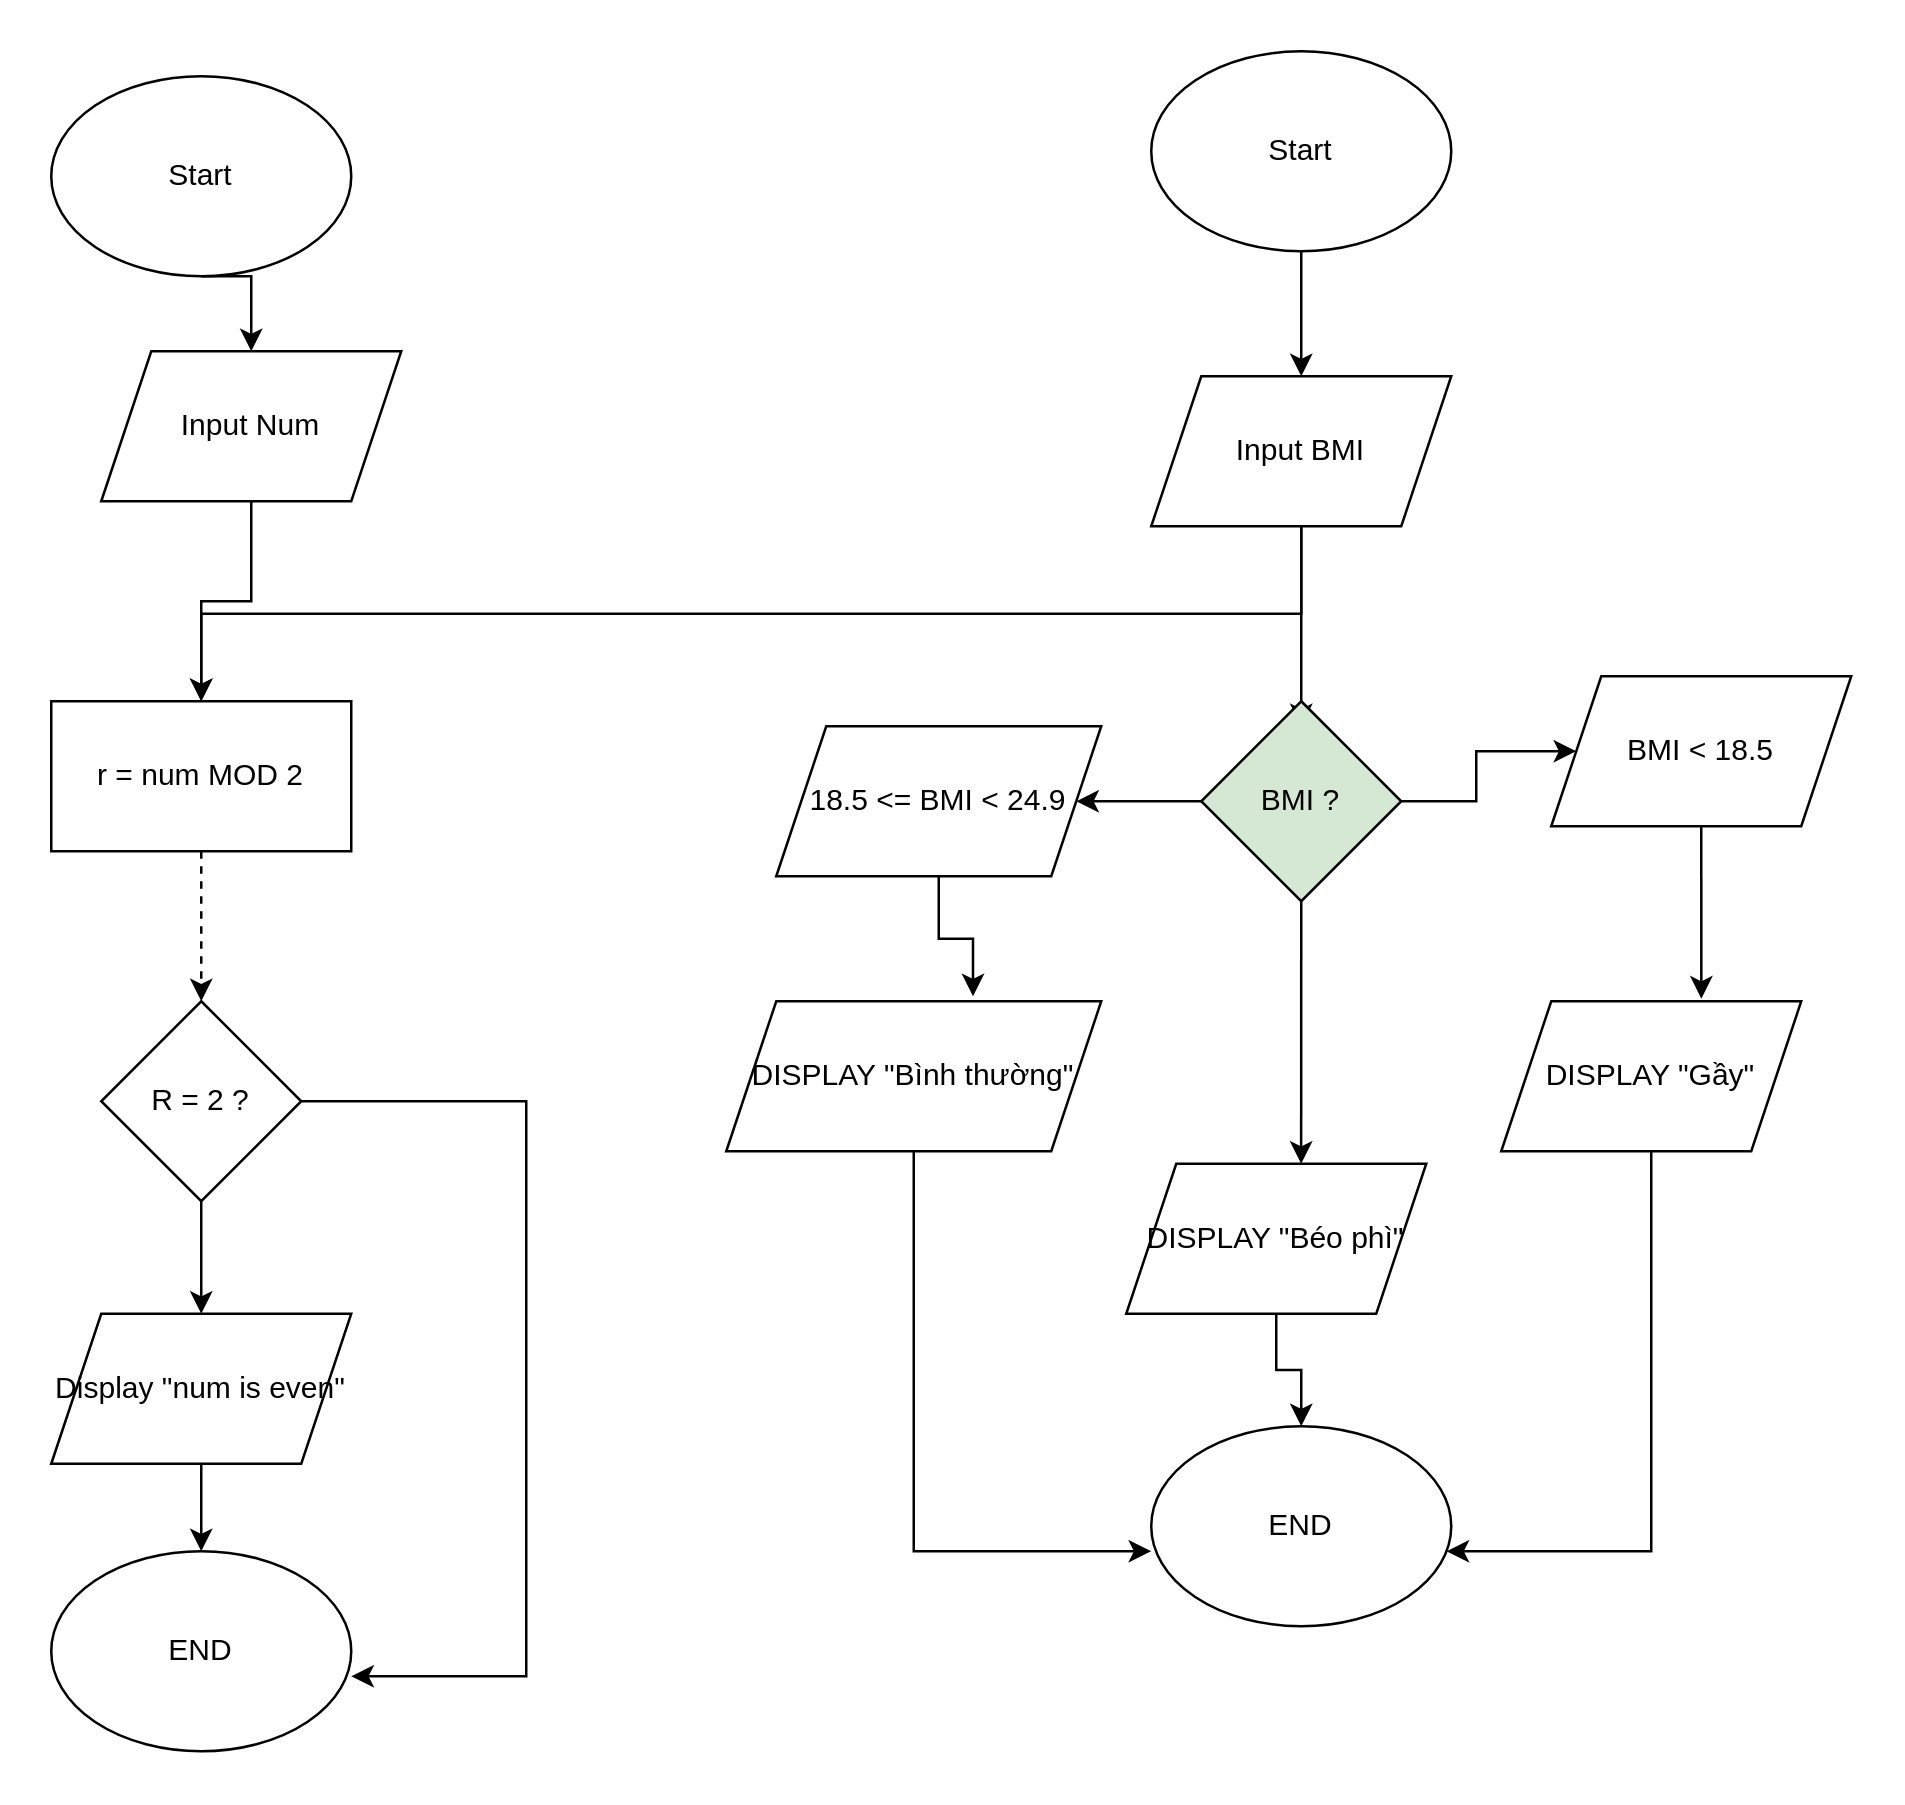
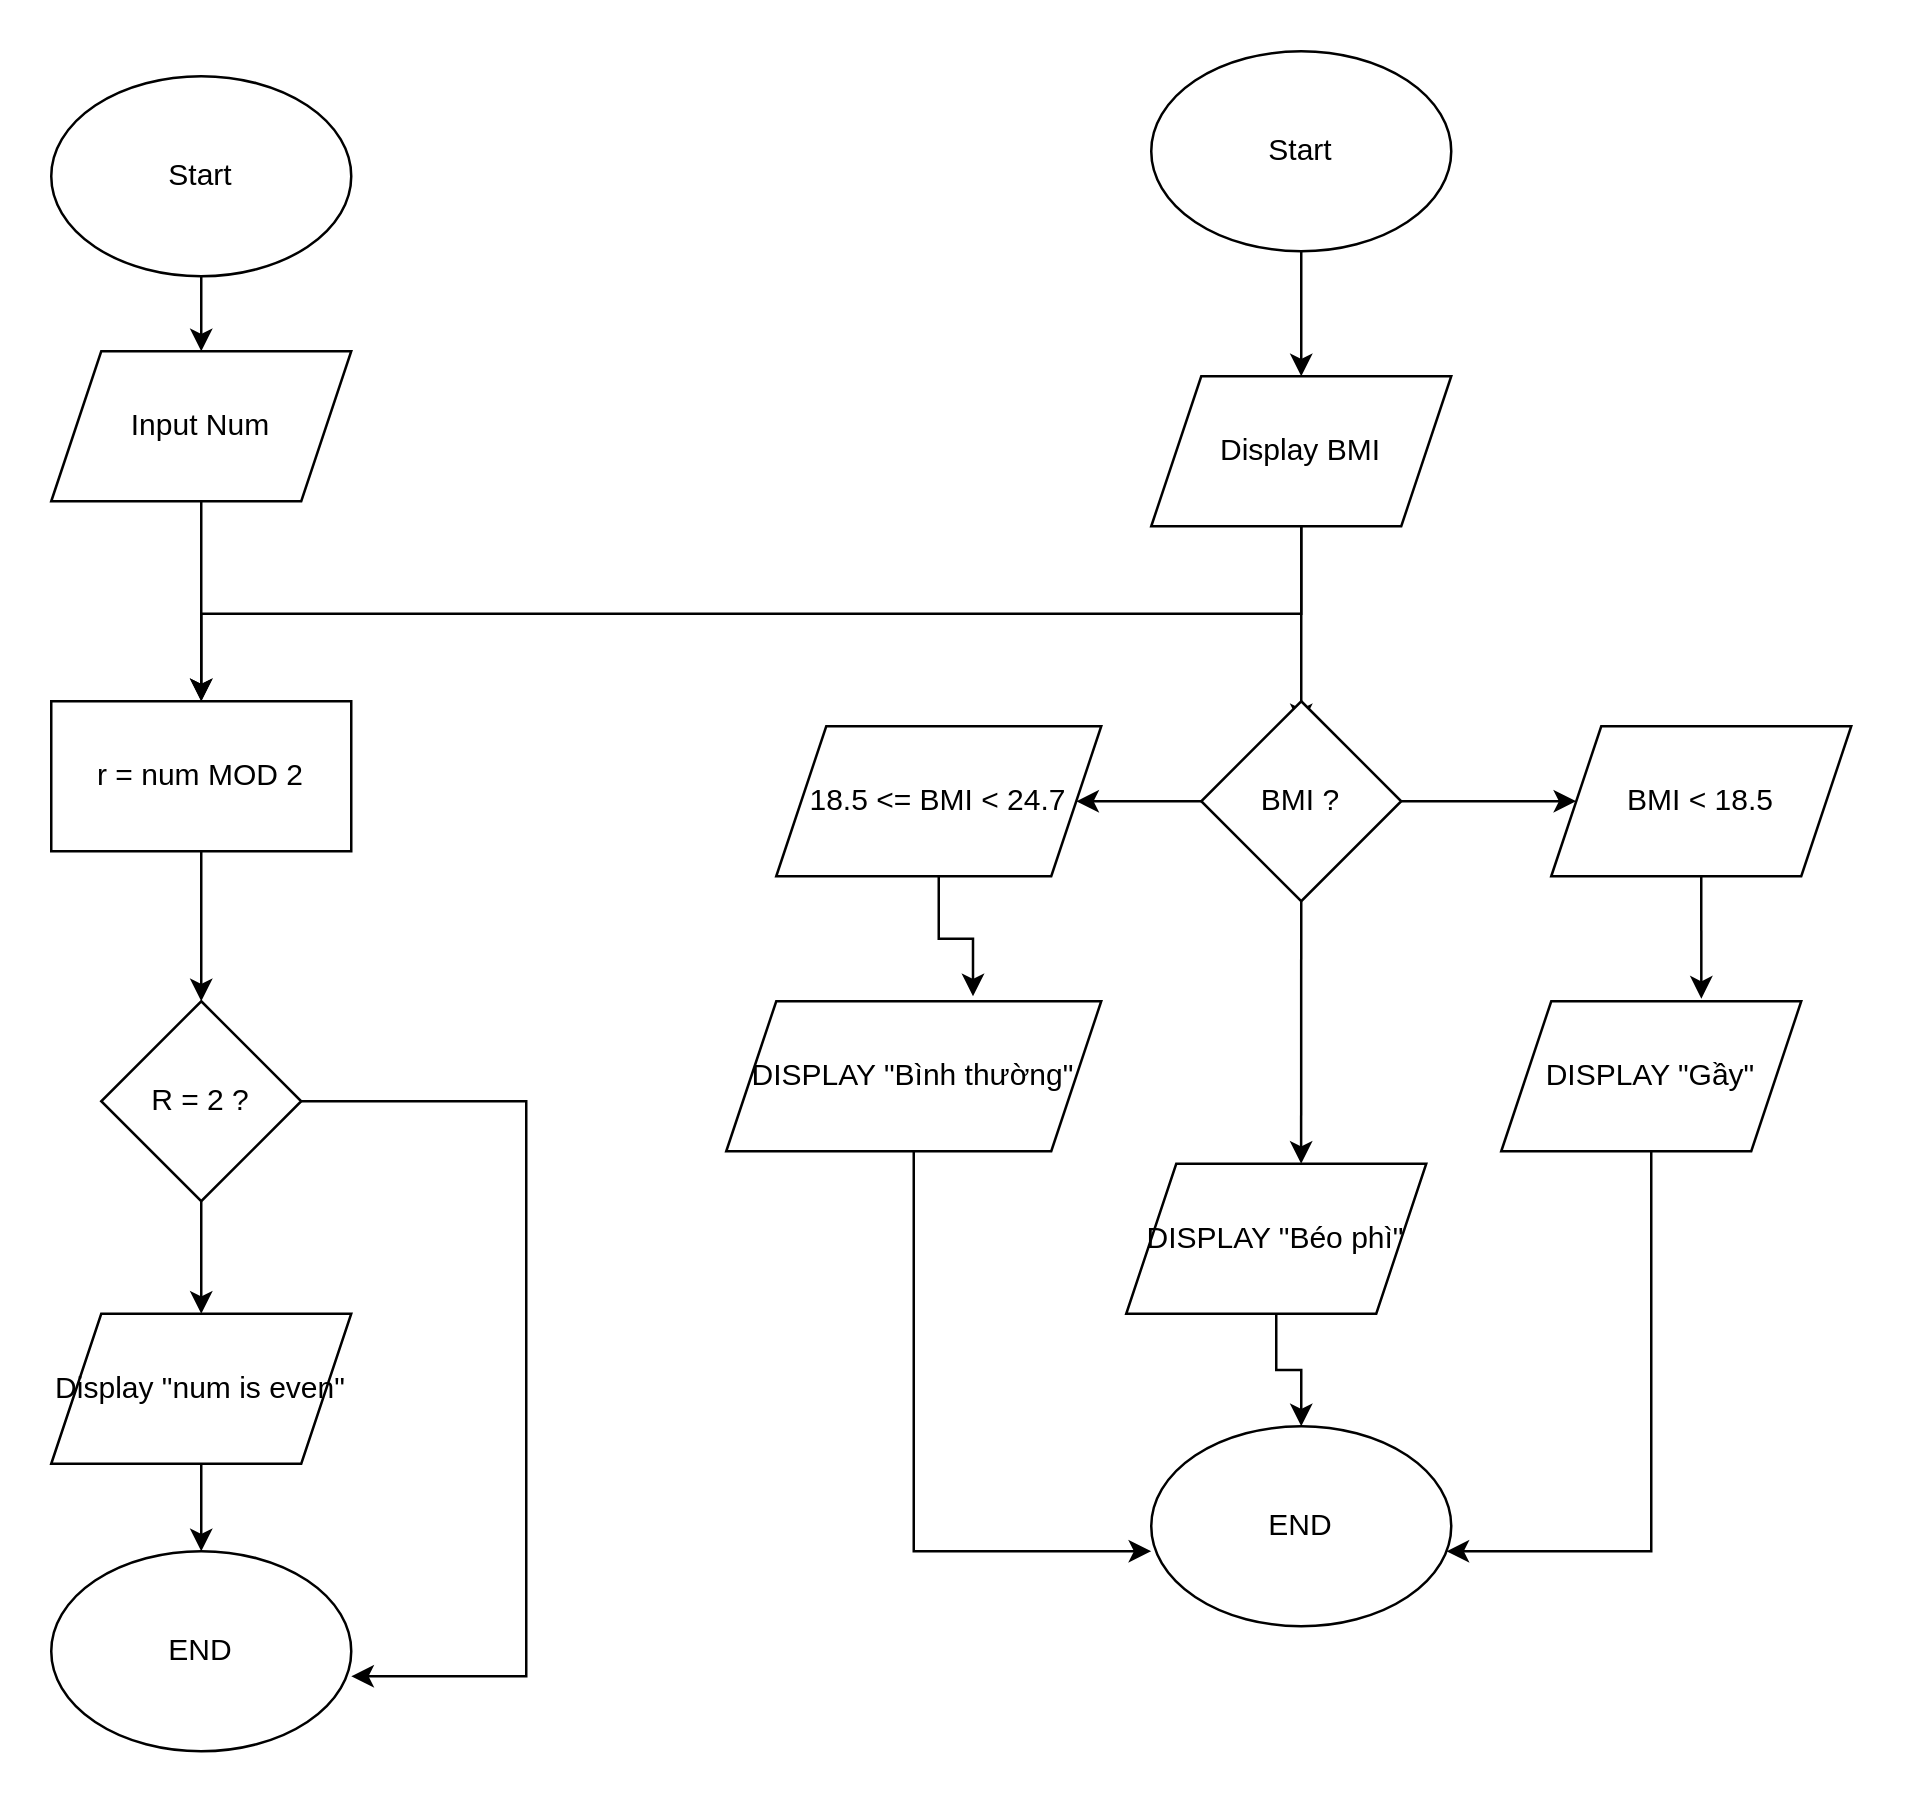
(251, 426) -> (201, 426)
(1301, 451) -> (1301, 451)
(1701, 751) -> (1701, 801)
(939, 801) -> (939, 801)
(1301, 801) -> (1301, 801)
(201, 921) -> (201, 921)
